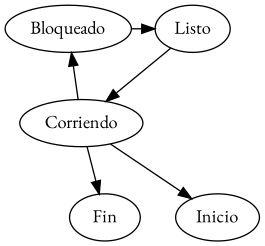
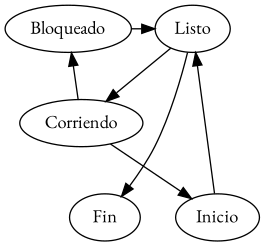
none -> (206, 130)
(91, 164) -> (166, 122)
